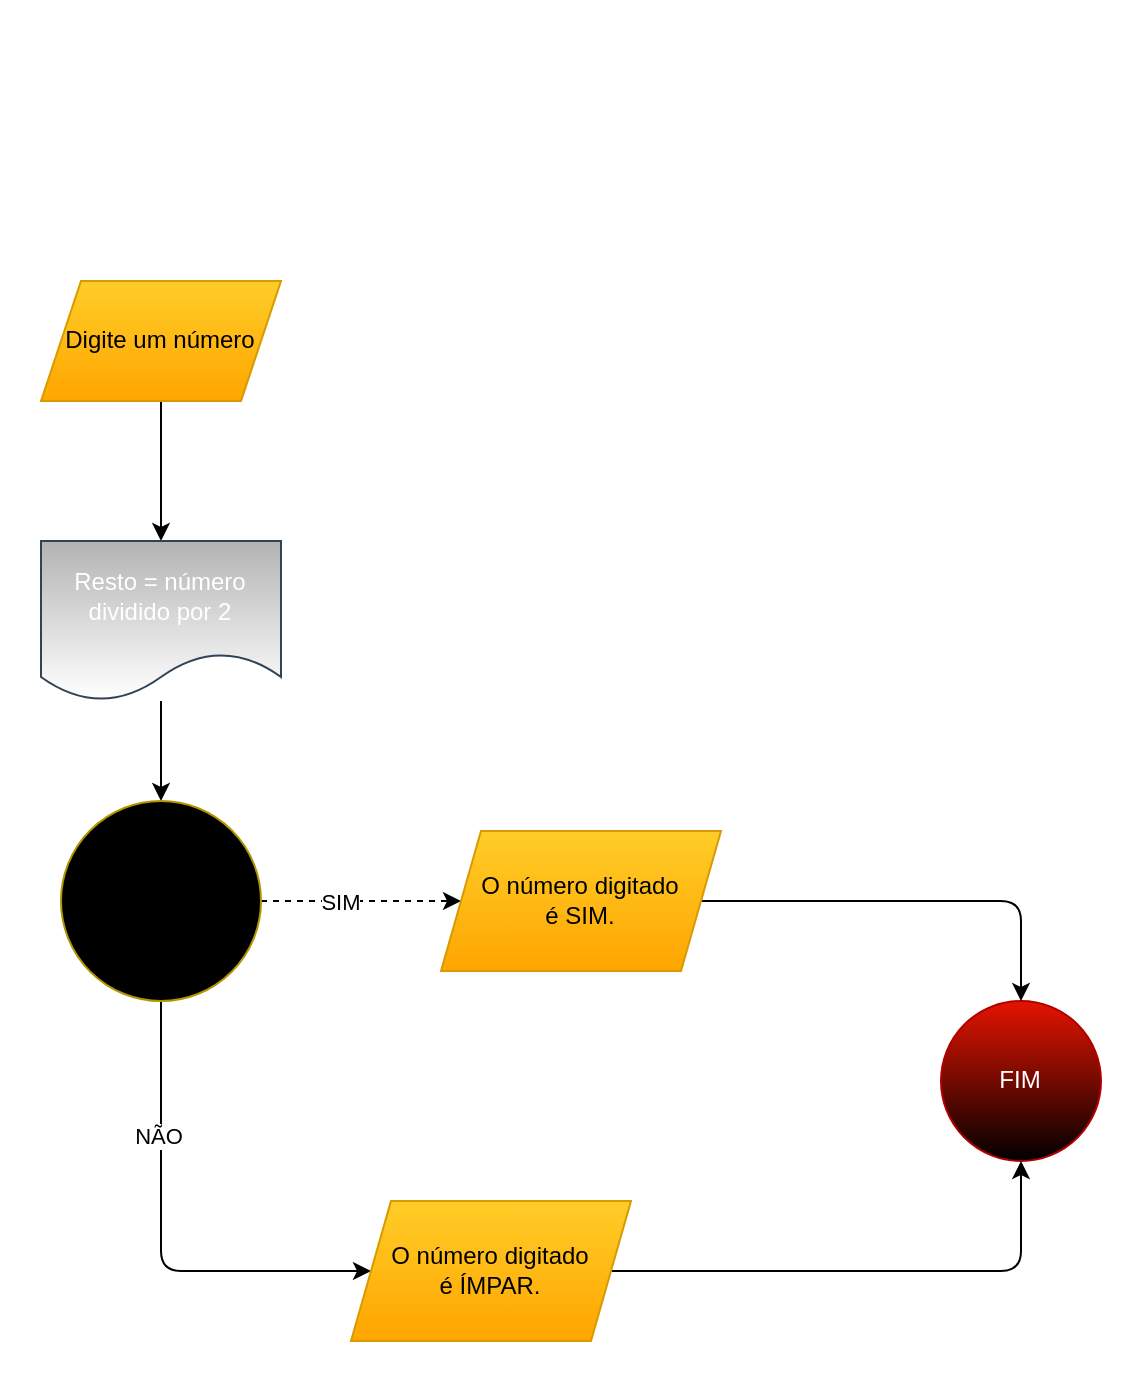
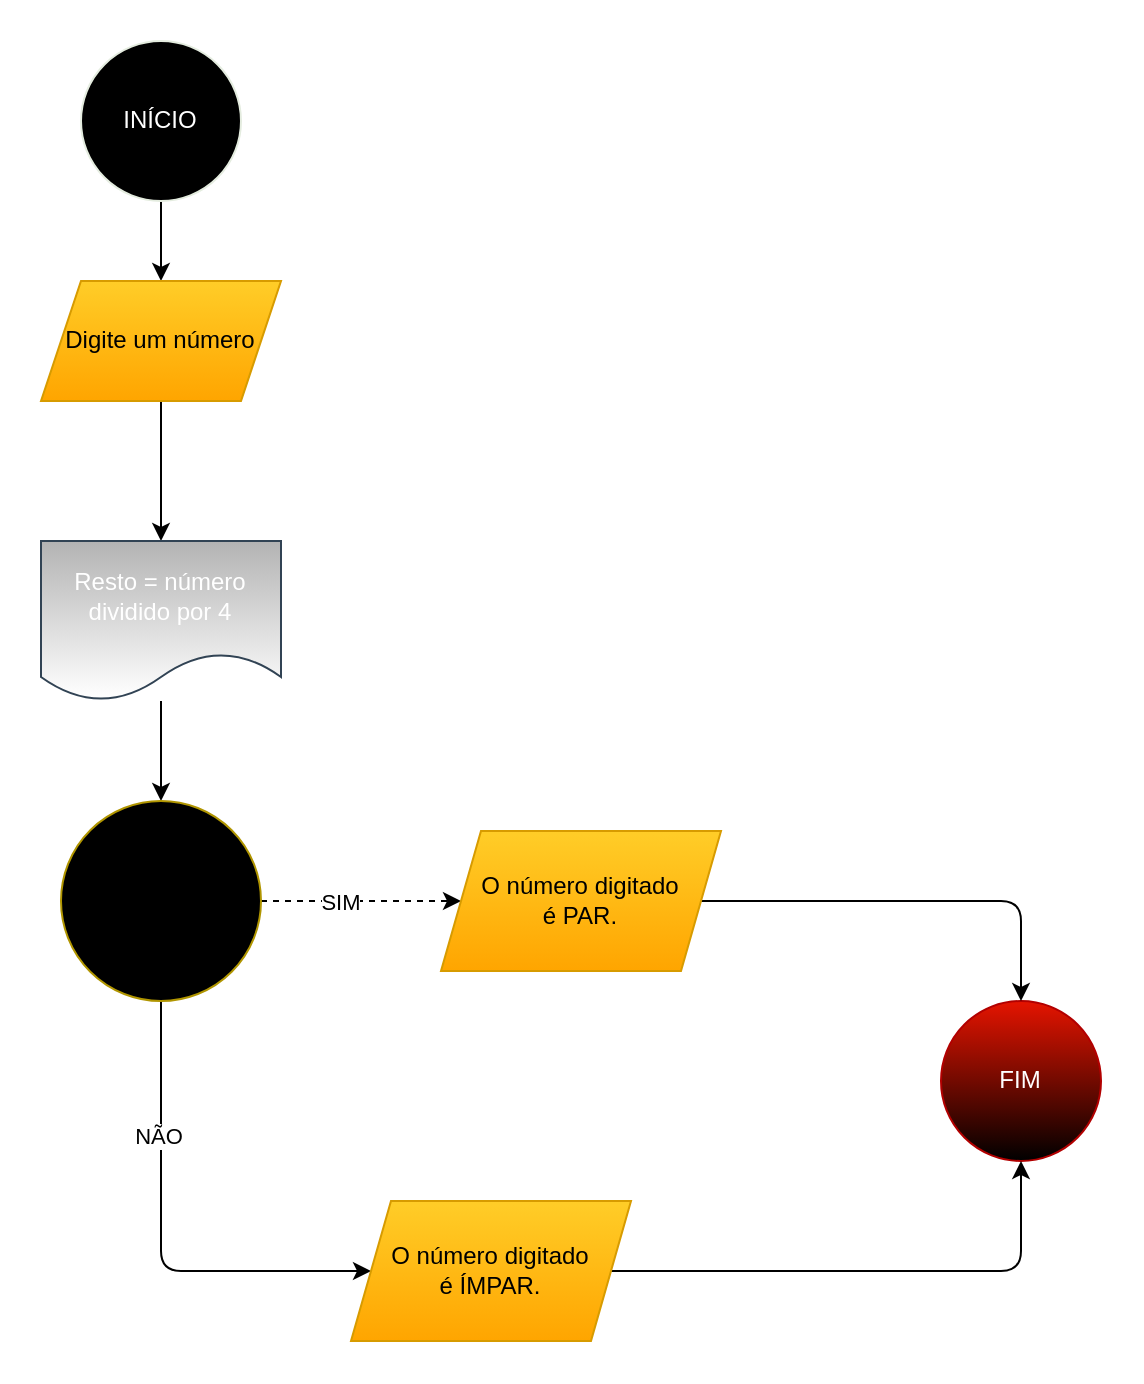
none -> (161, 121)
none -> (161, 234)
(161, 597) -> (161, 597)
(581, 901) -> (581, 901)
